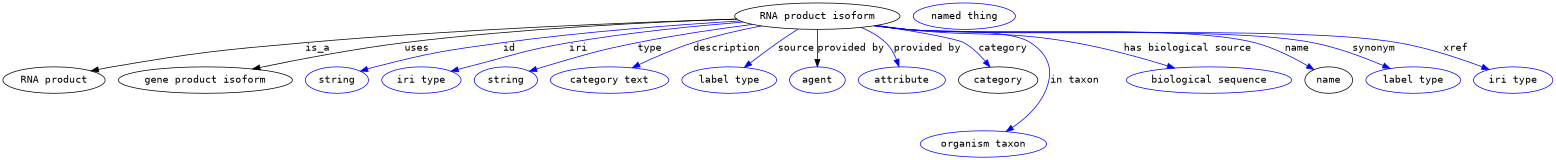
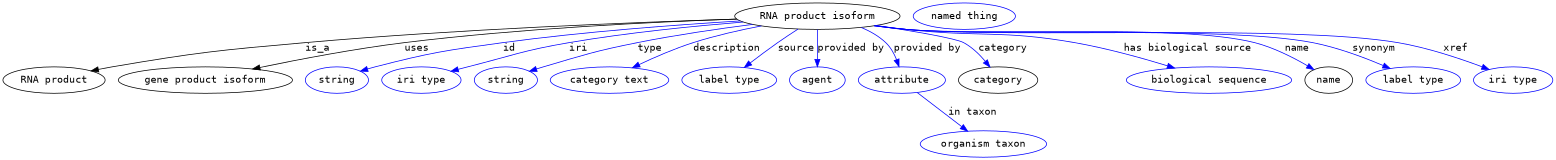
(1031, 43) -> (939, 110)
(817, 44) -> (817, 44)
